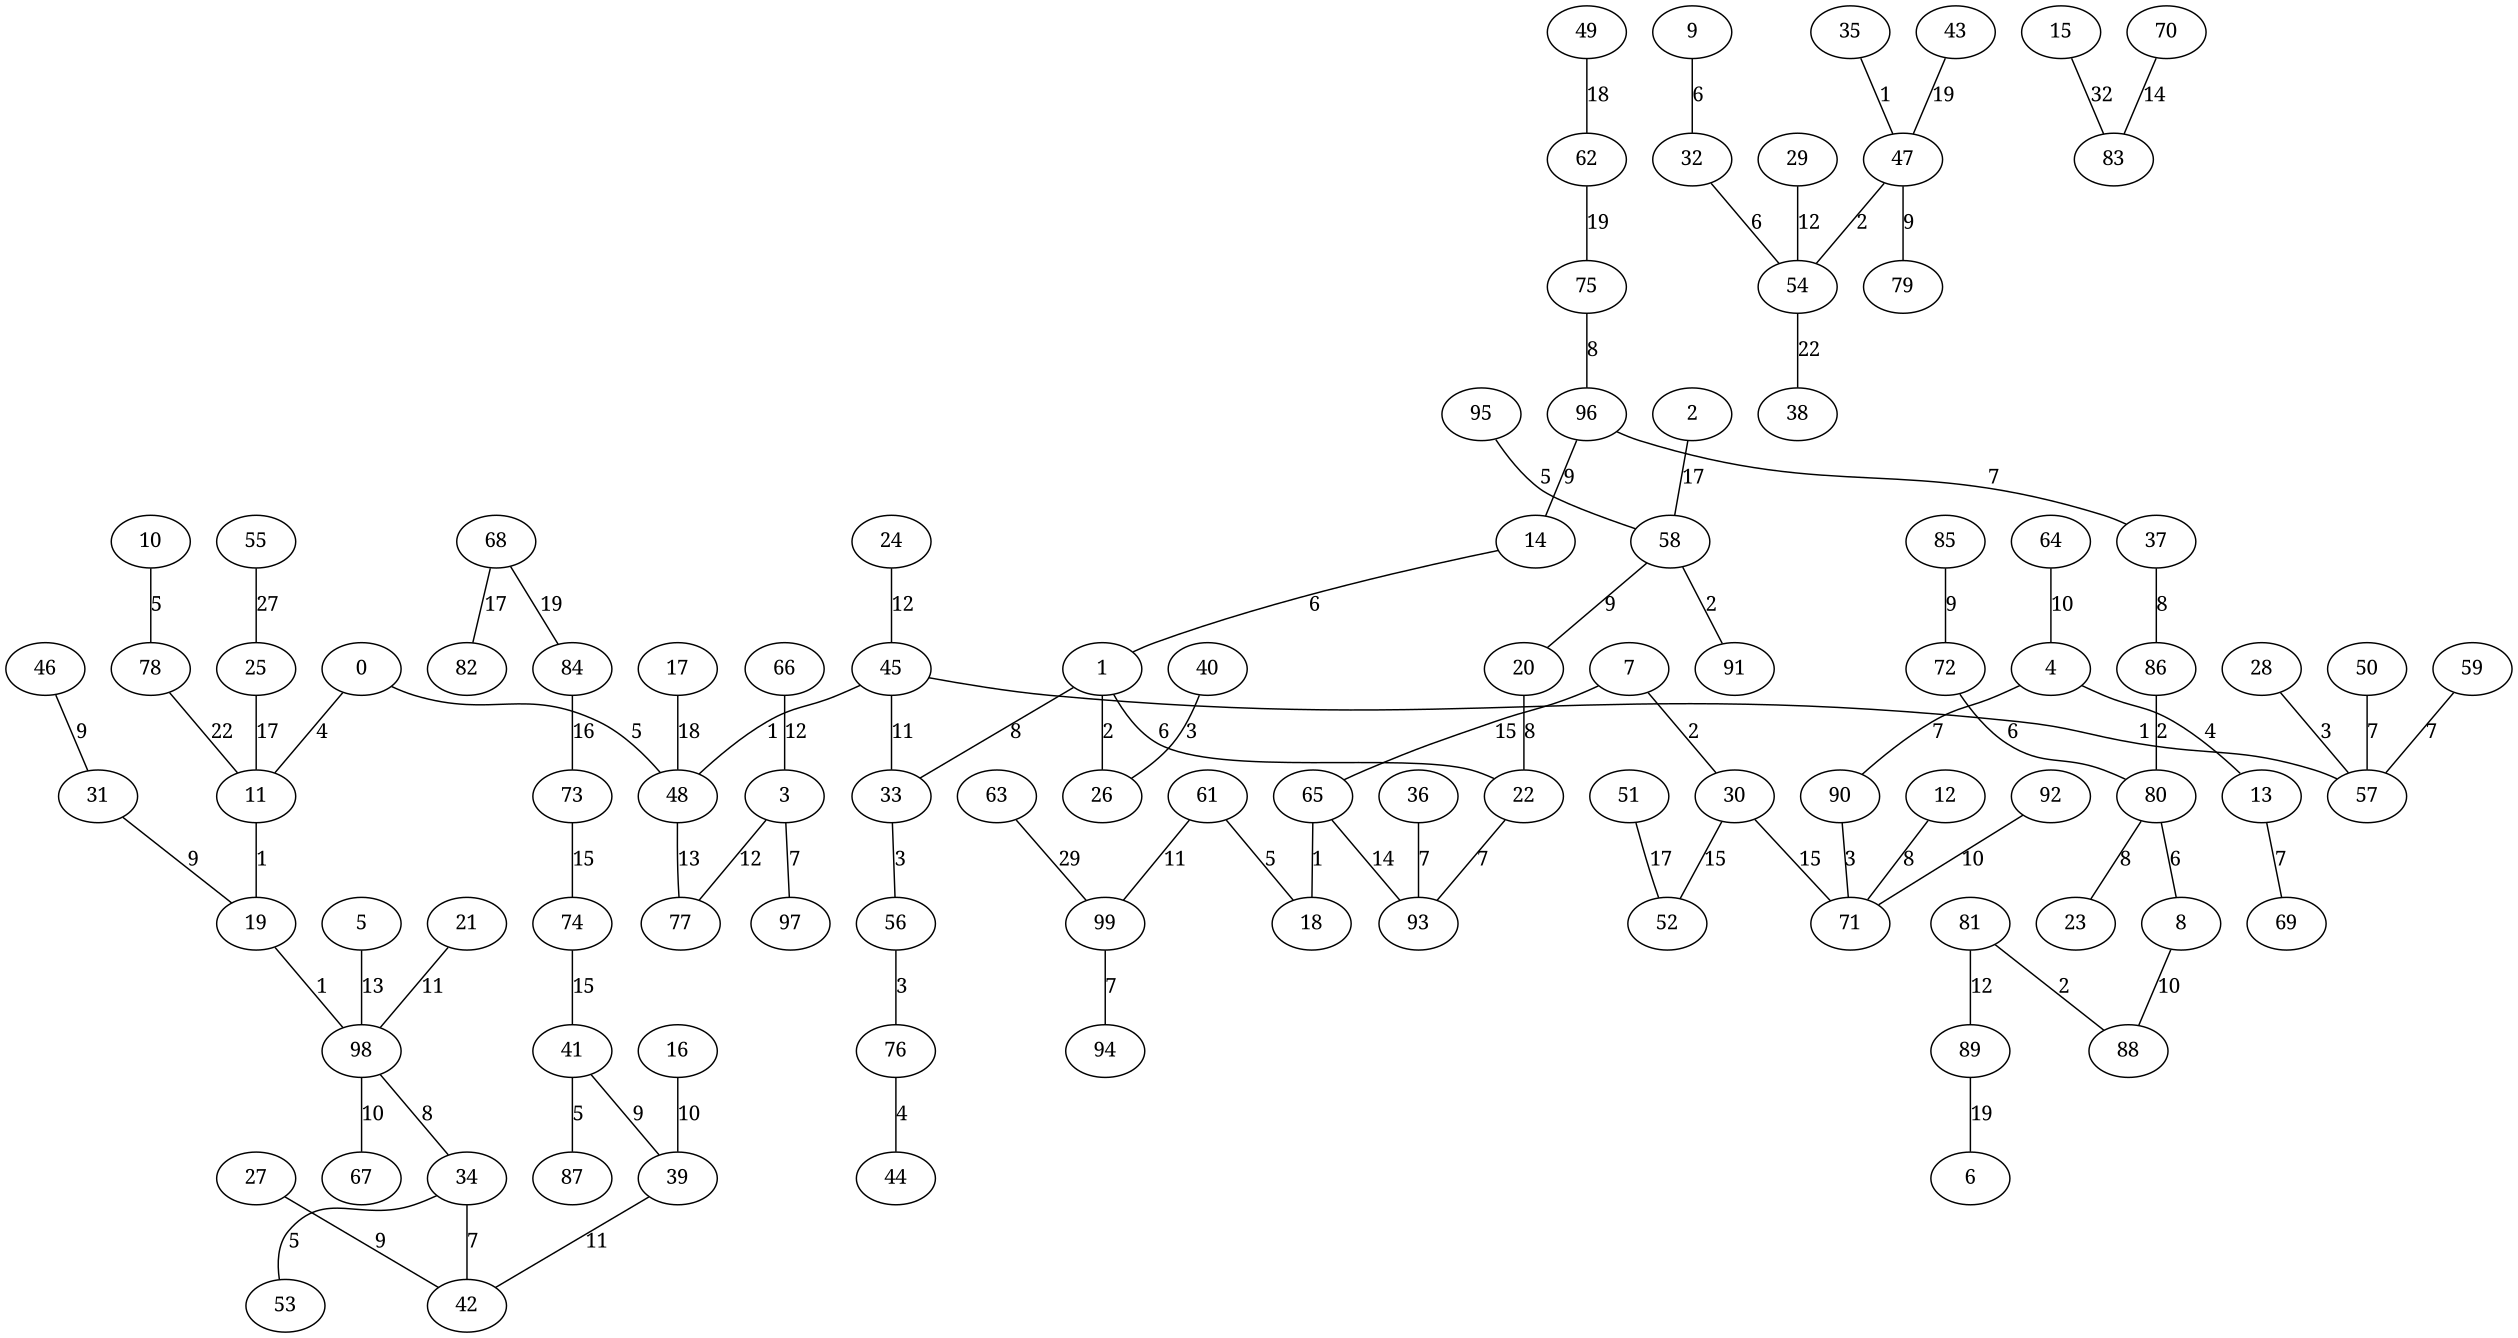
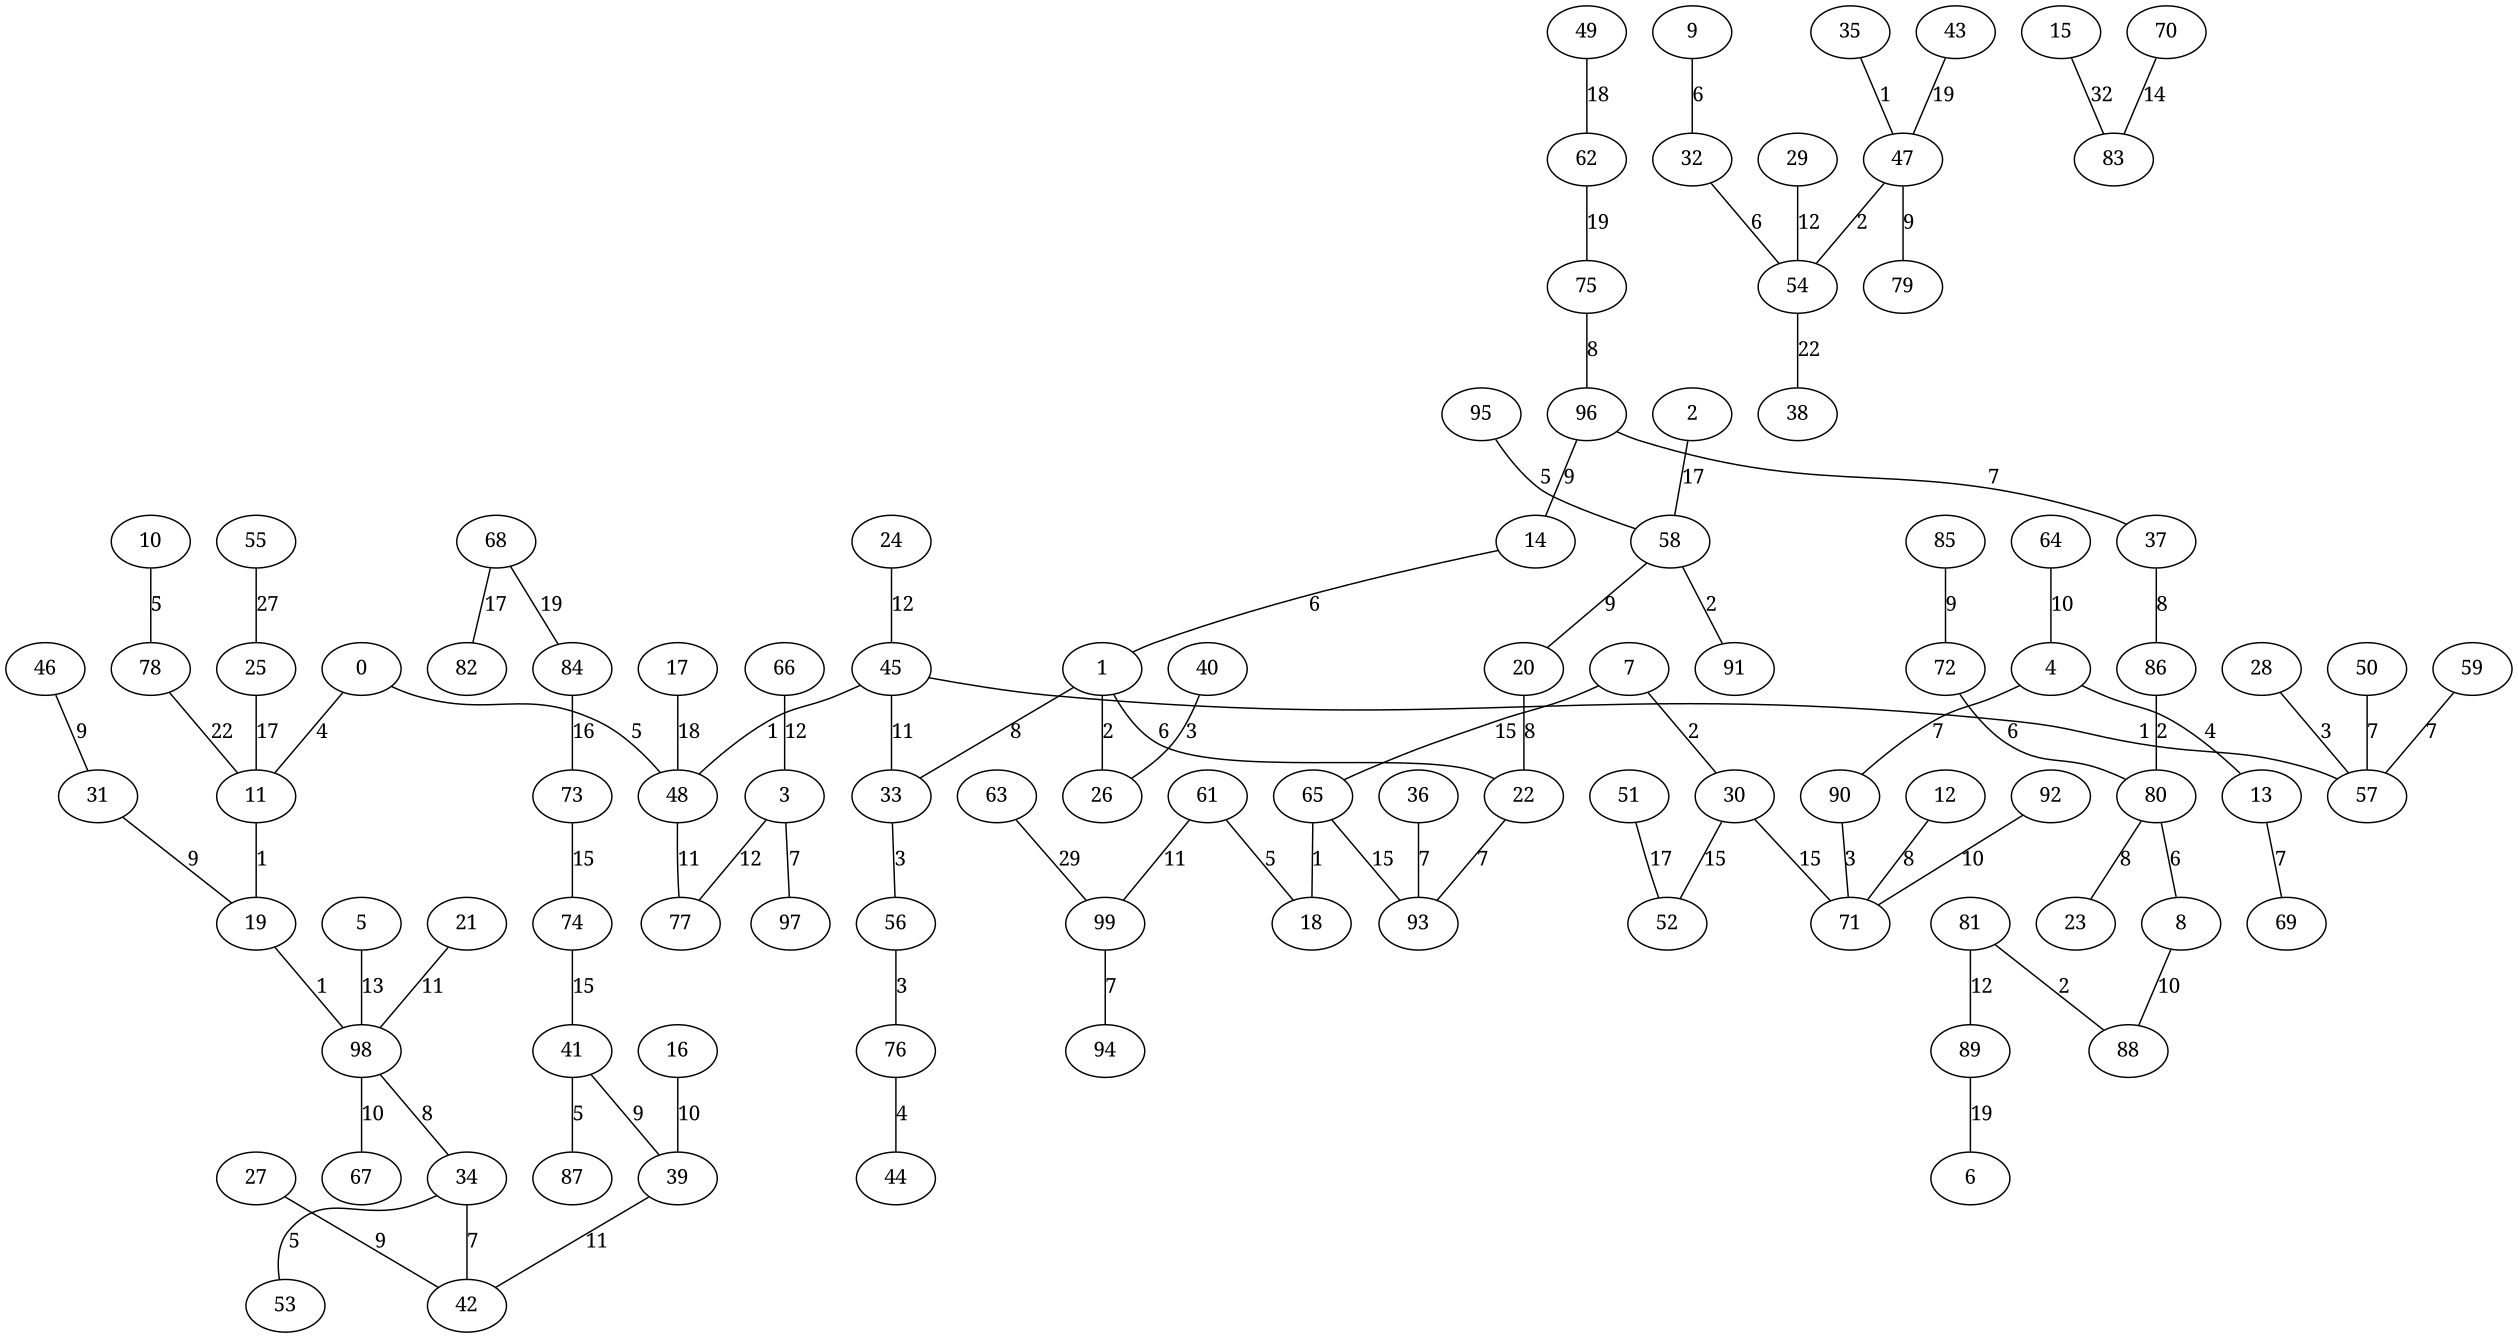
(689, 860) -> (689, 860)
(1383, 860) -> (1383, 860)
